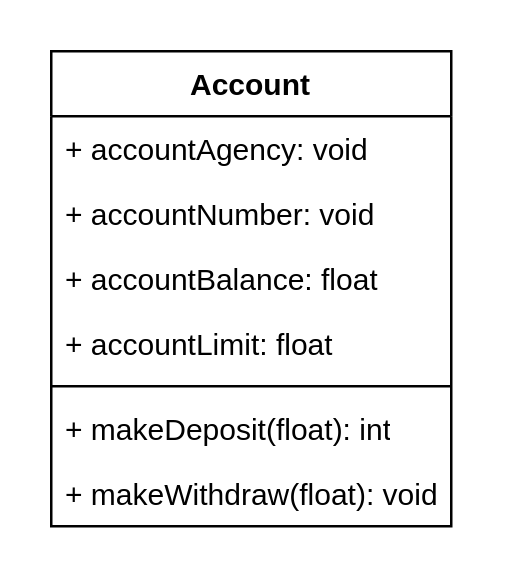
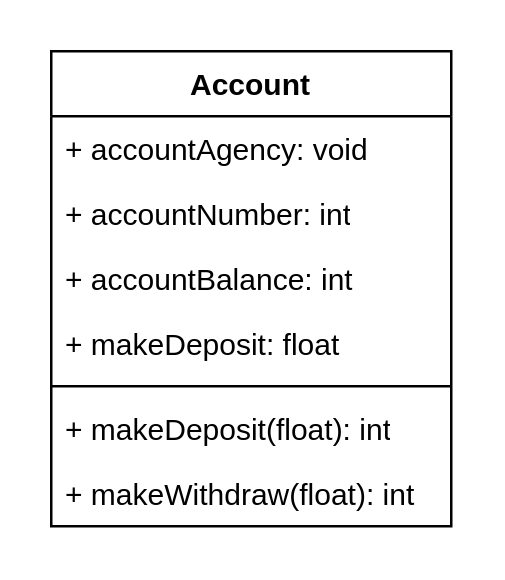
(227, 217) -> (219, 217)
(240, 282) -> (223, 282)
(219, 347) -> (215, 347)
(254, 515) -> (254, 515)
